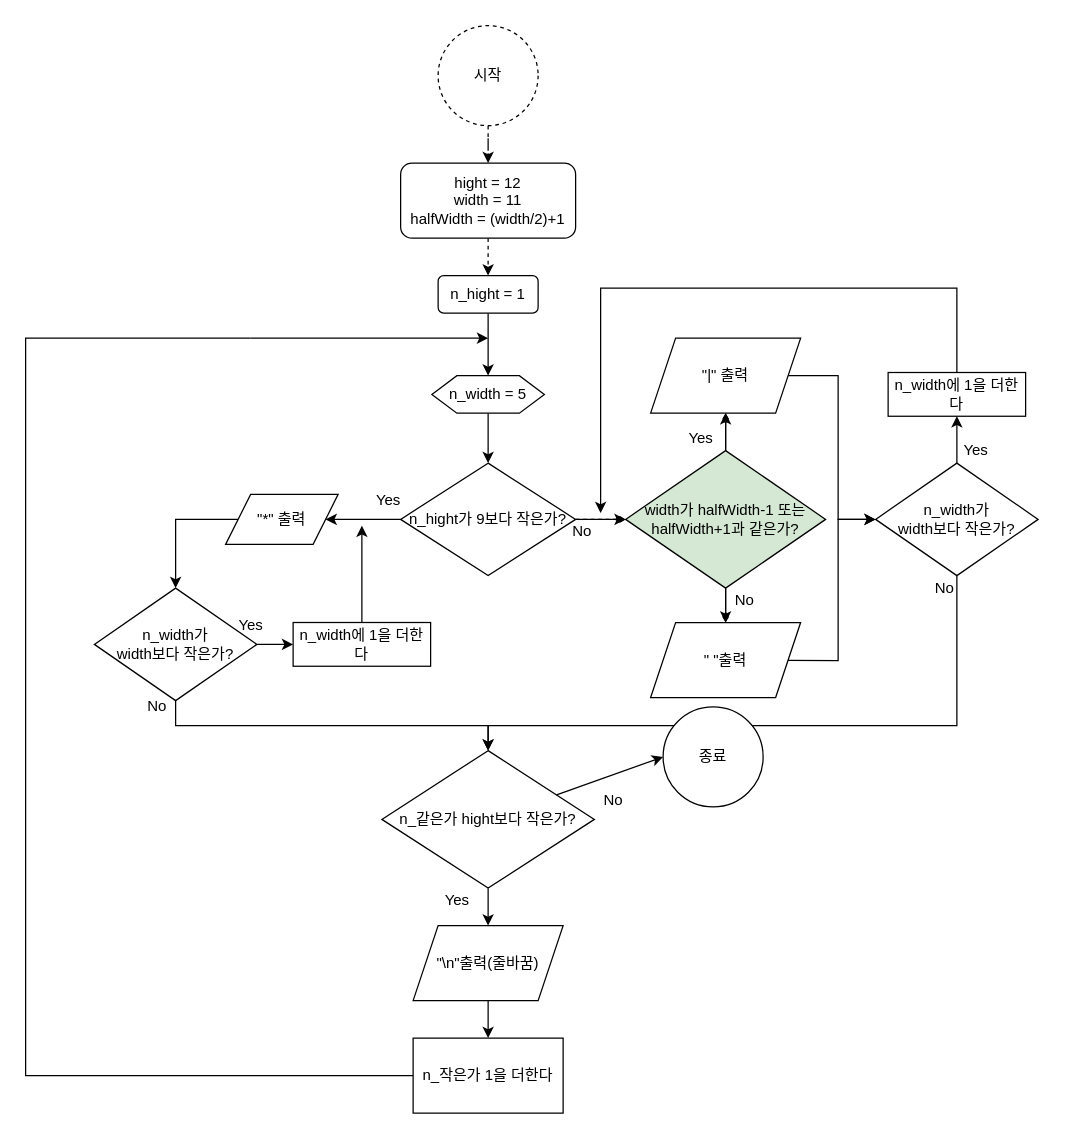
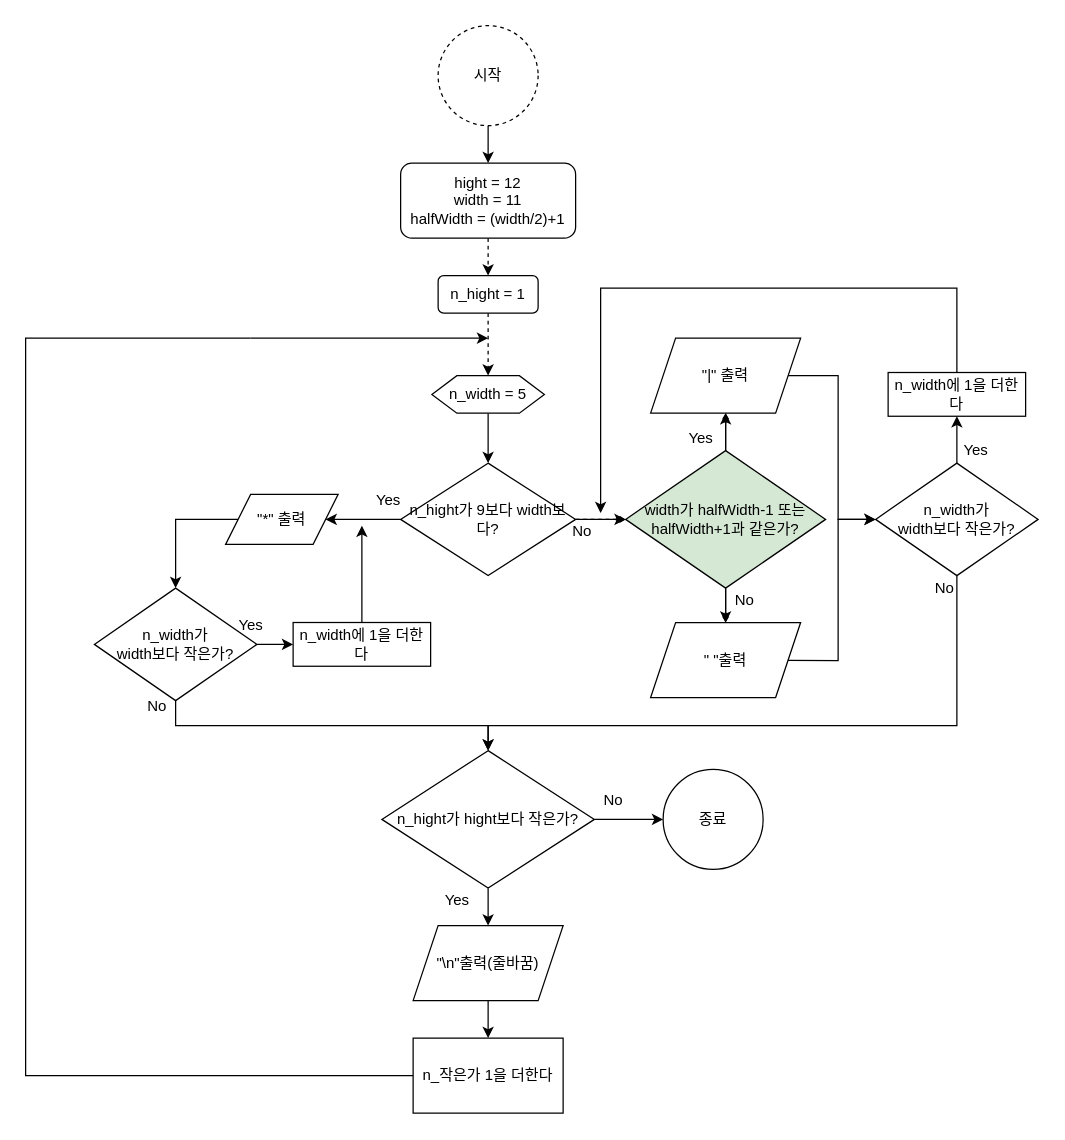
(488, 133) -> (488, 133)
(488, 340) -> (488, 340)
(488, 519) -> (488, 519)
(713, 757) -> (713, 819)
(488, 819) -> (488, 819)
